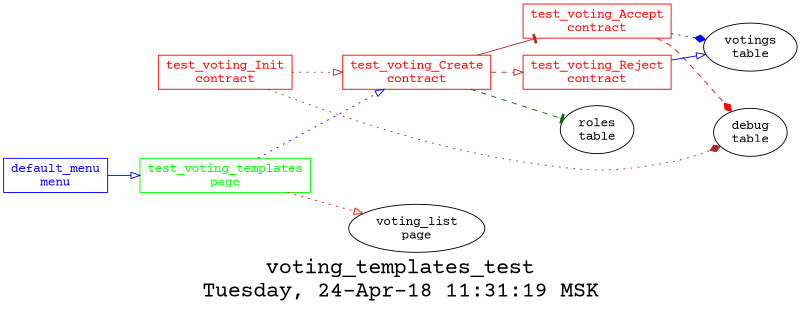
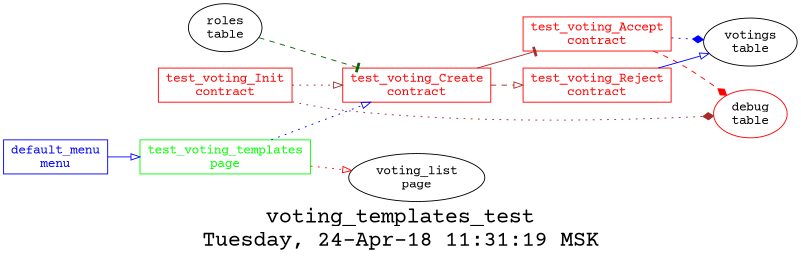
(515, 104) -> (307, 52)
(750, 132) -> (750, 114)
